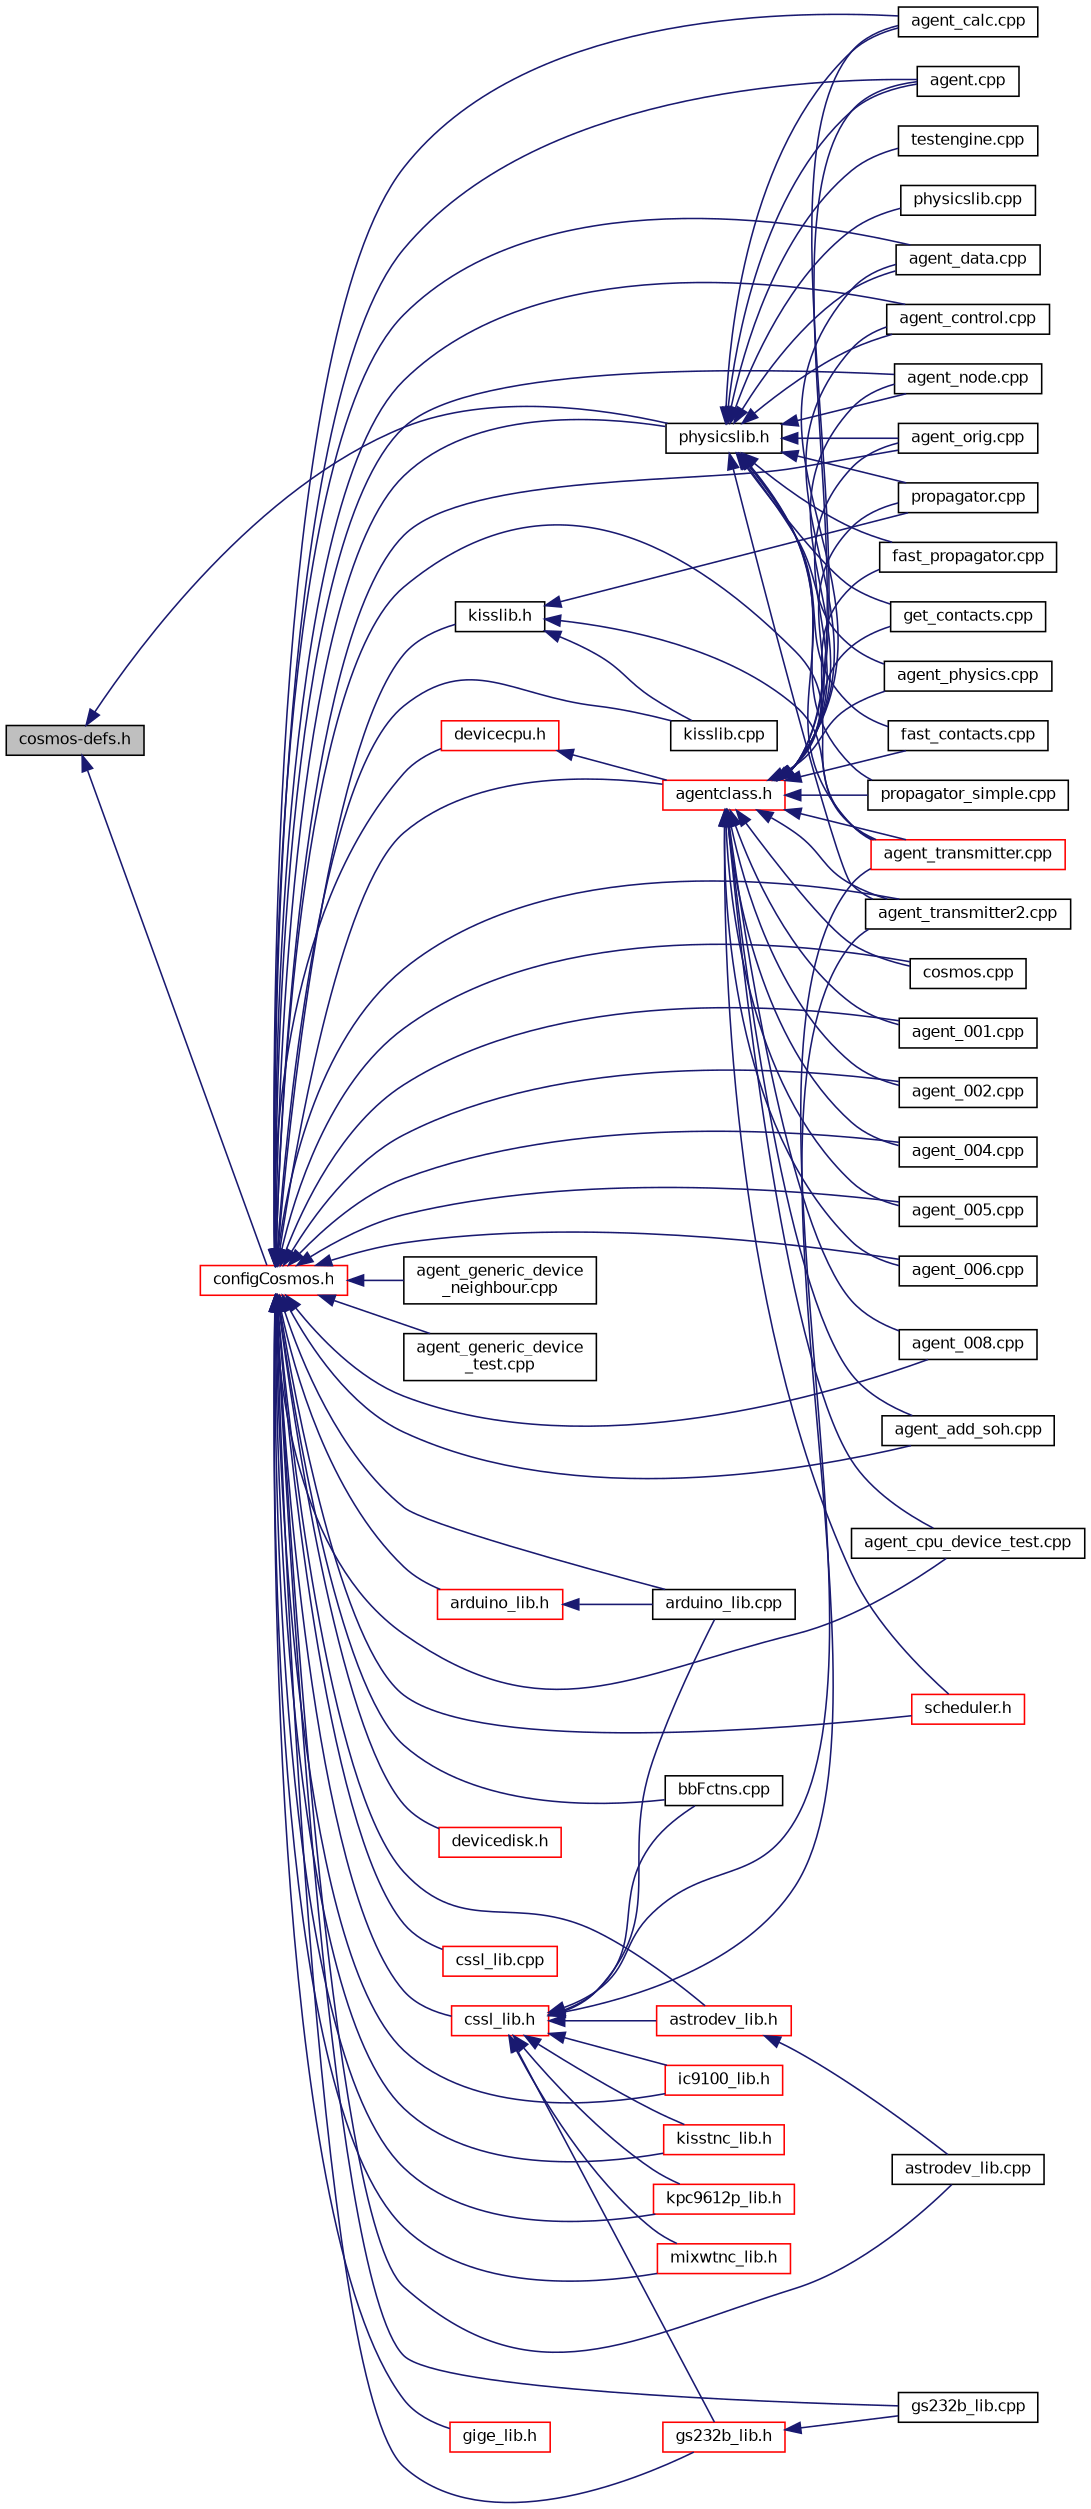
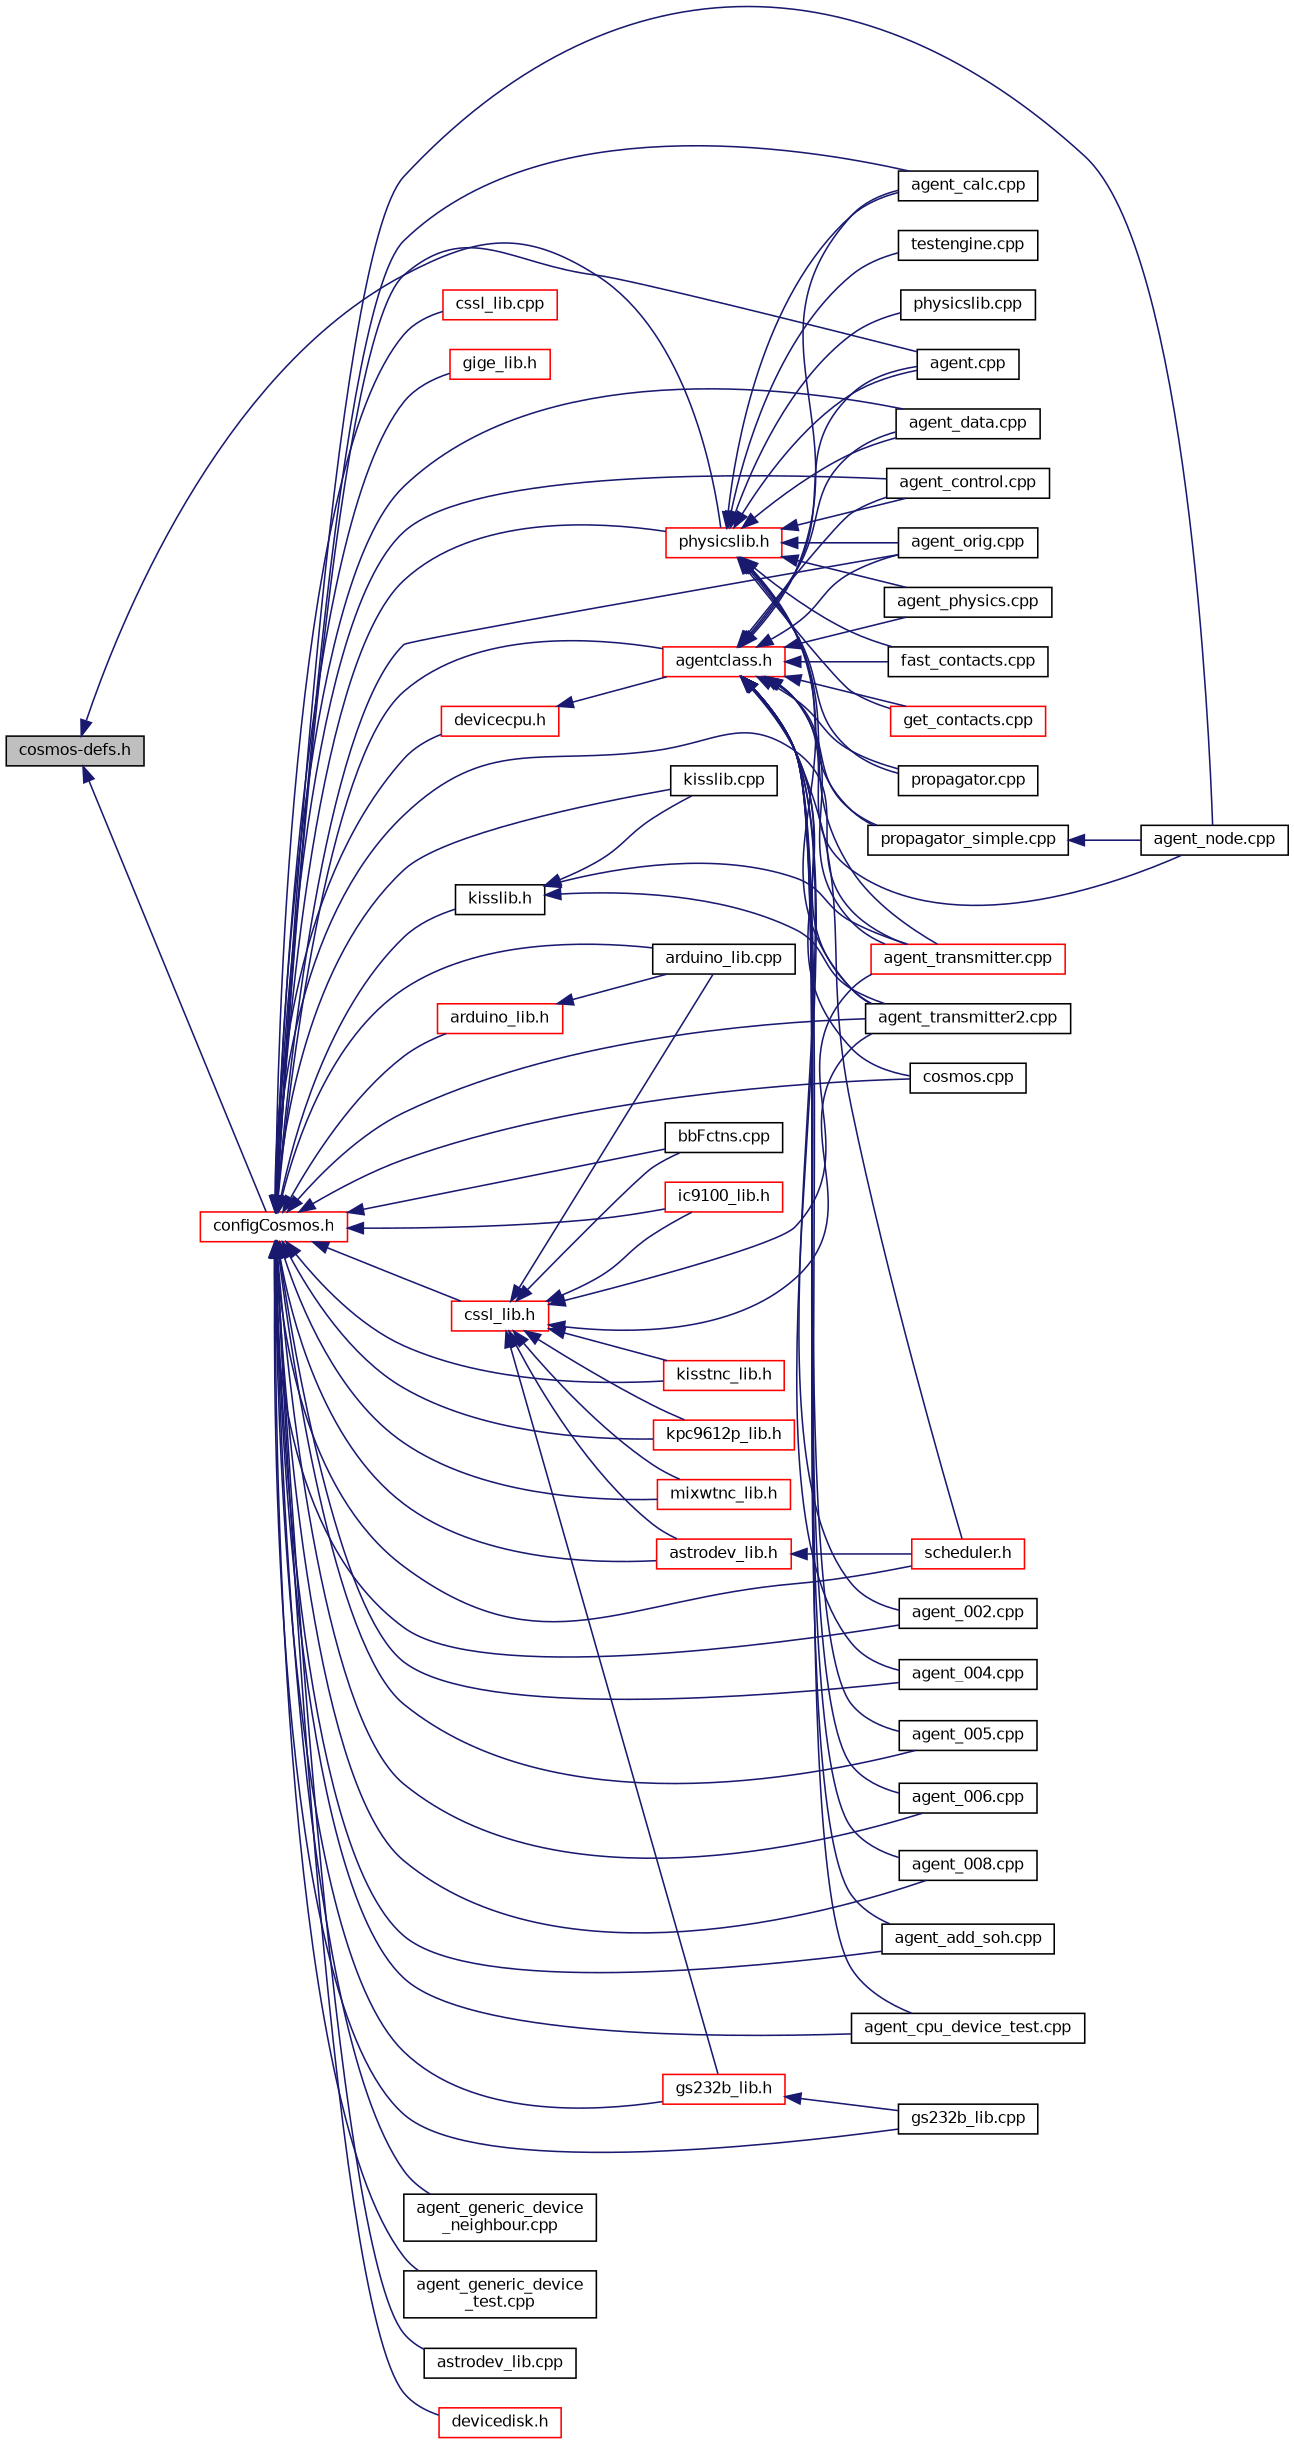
(838, 411) -> (1113, 840)
(724, 438) -> (724, 543)
(734, 557) -> (739, 909)
(968, 557) -> none
(968, 617) -> (968, 721)
(968, 1033) -> none
(866, 2095) -> (860, 1554)
